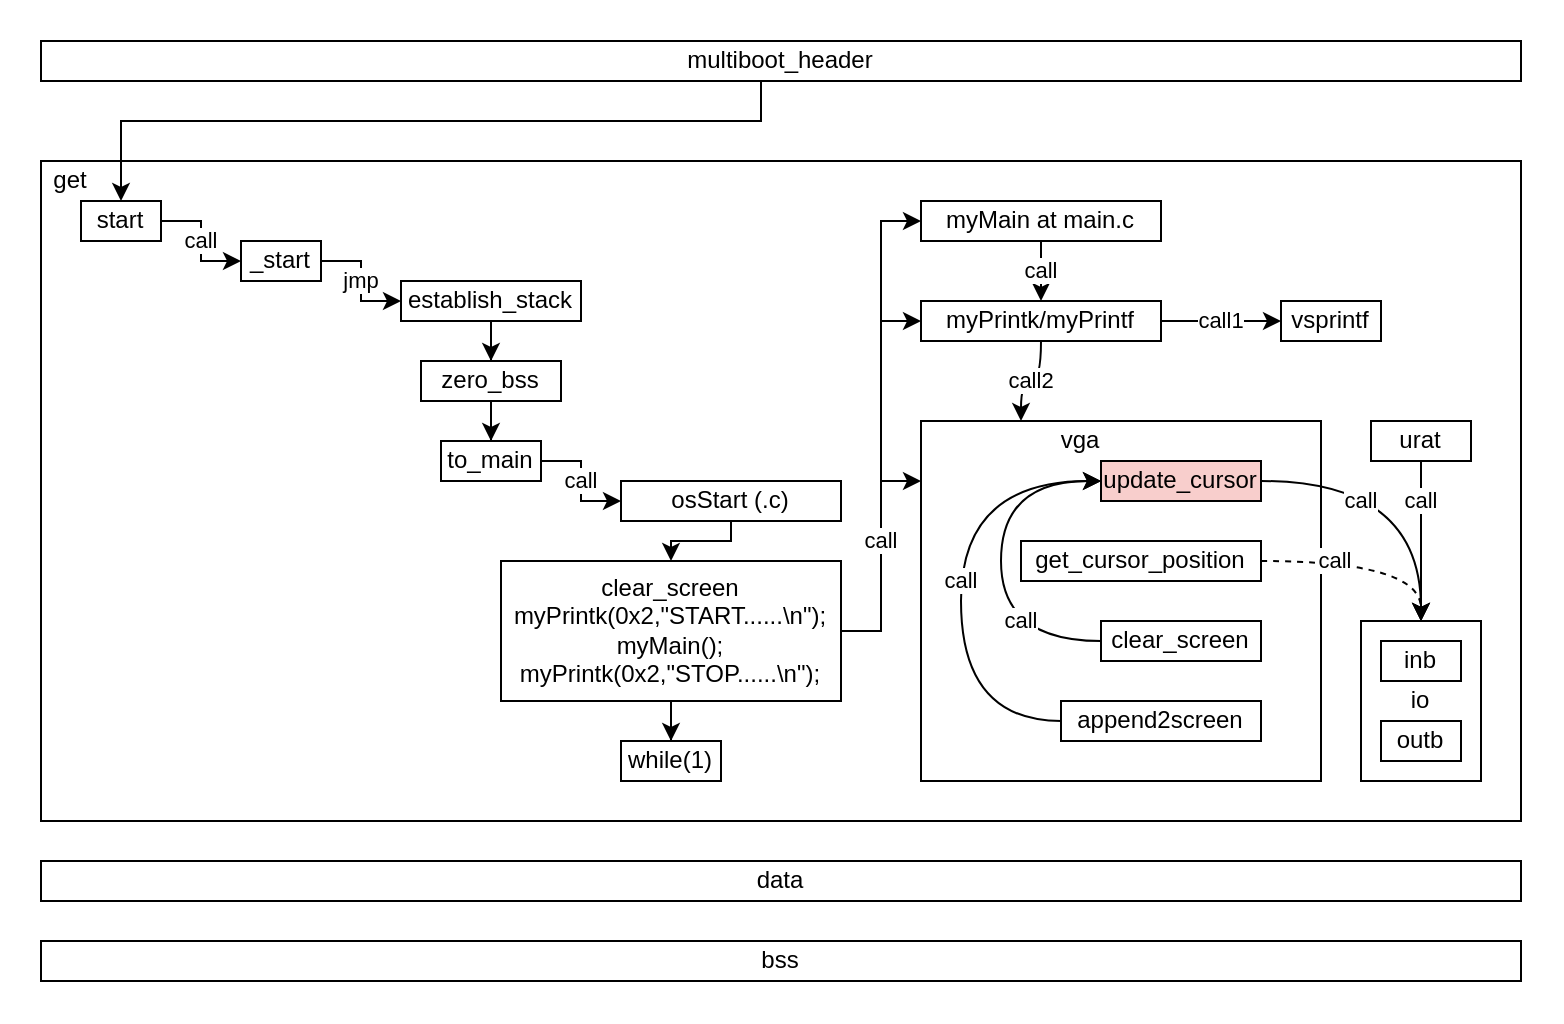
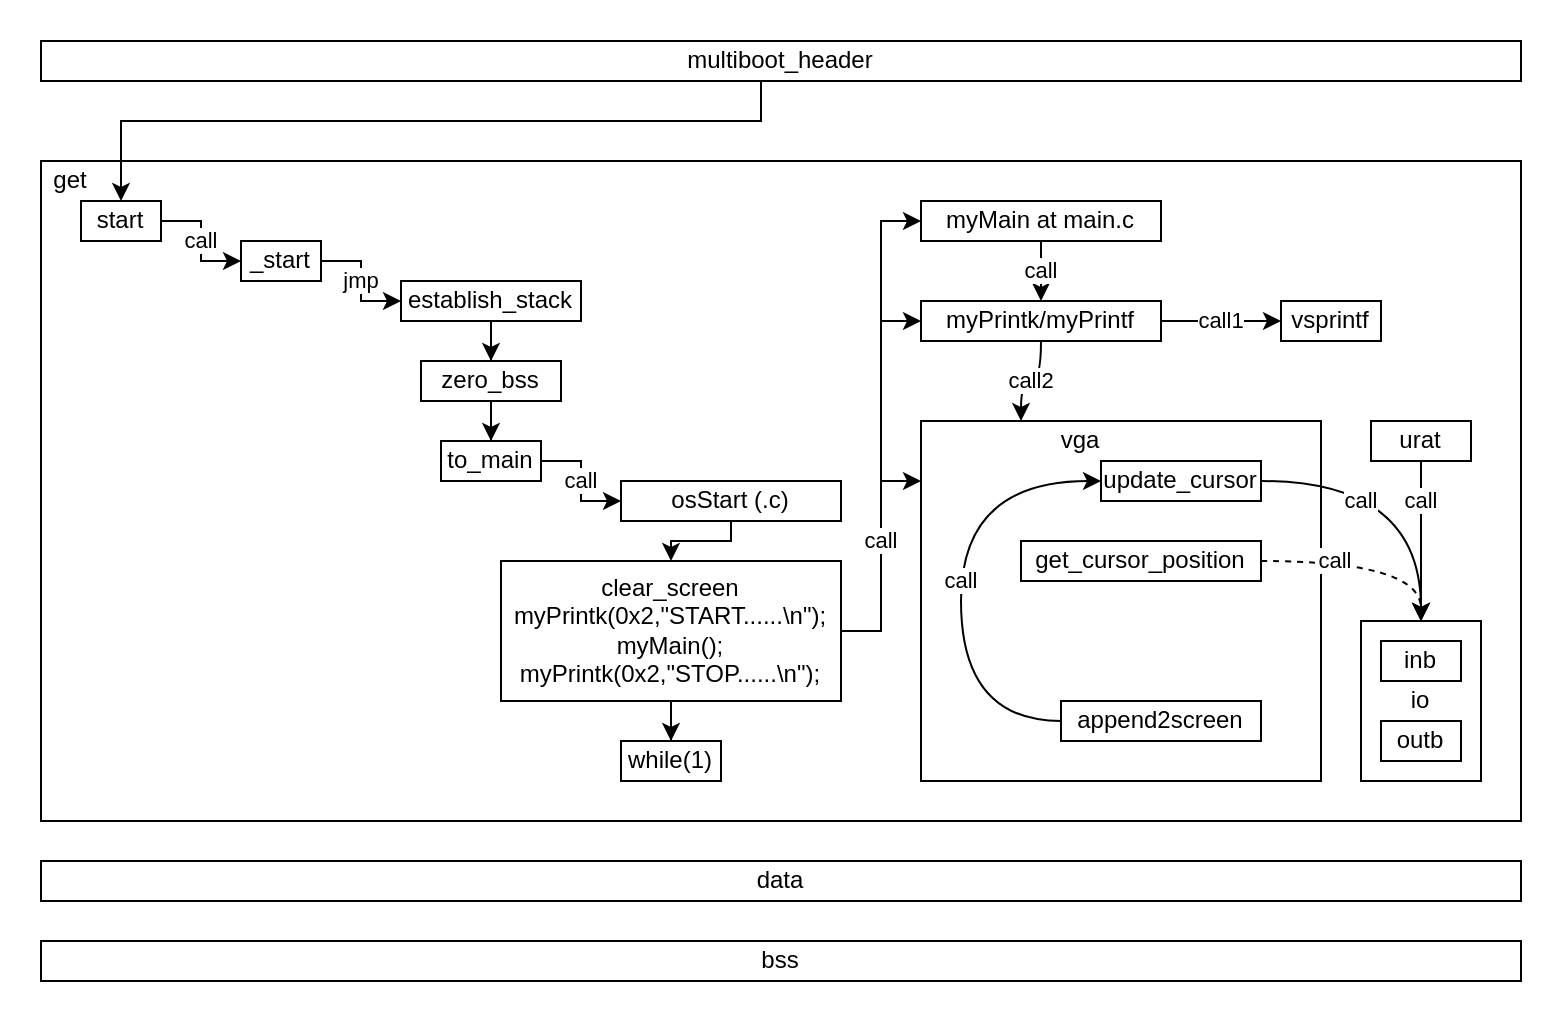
(1181, 481) -> (1181, 481)
(1005, 590) -> none
(1181, 641) -> none
